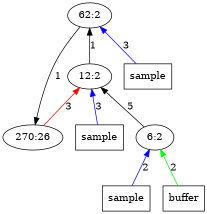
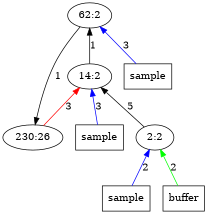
(90, 76) -> (90, 76)
(33, 137) -> (33, 137)
(155, 137) -> (155, 137)
